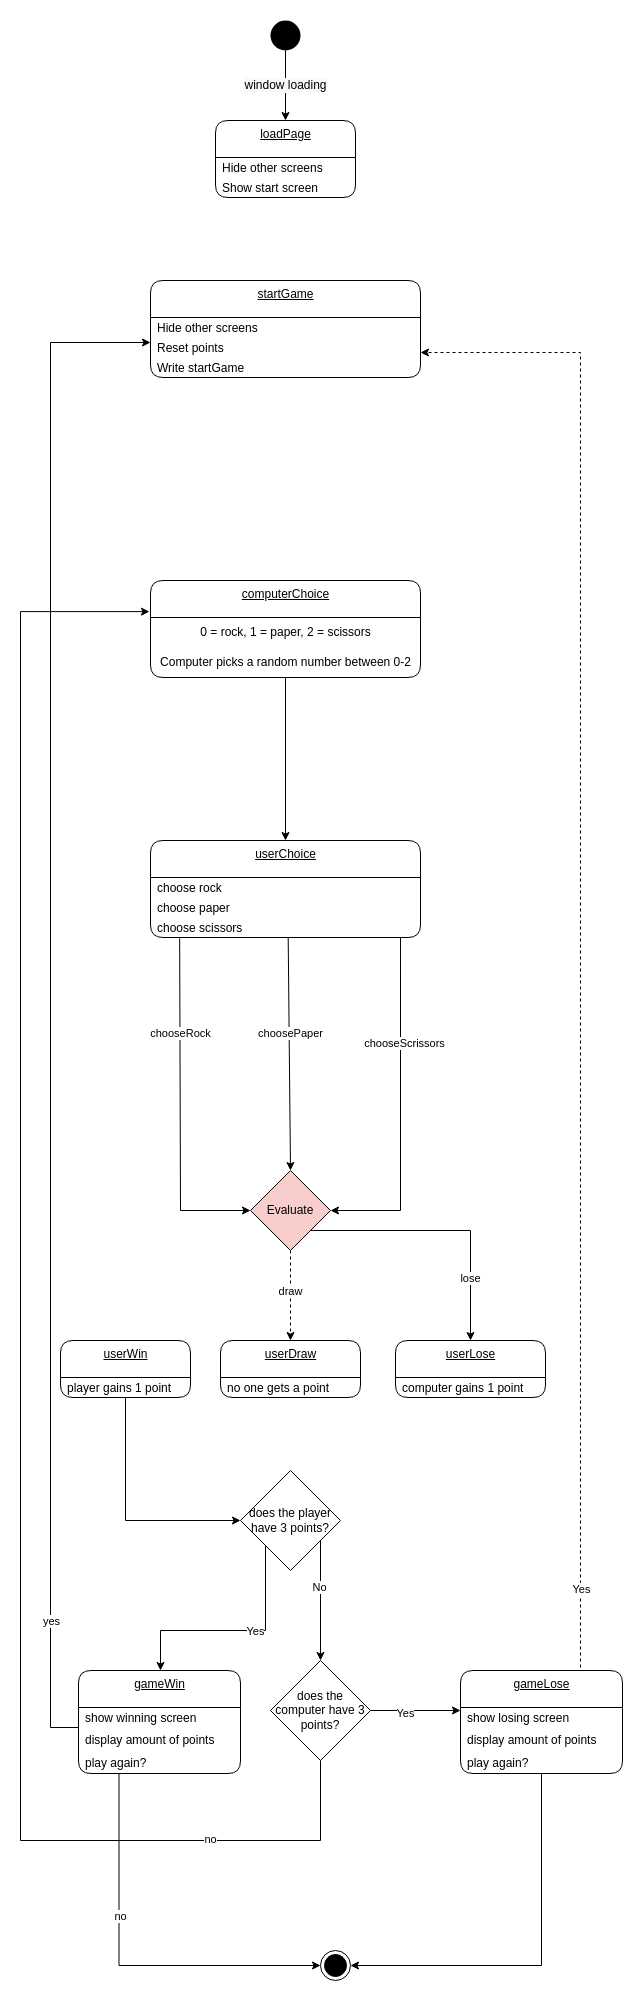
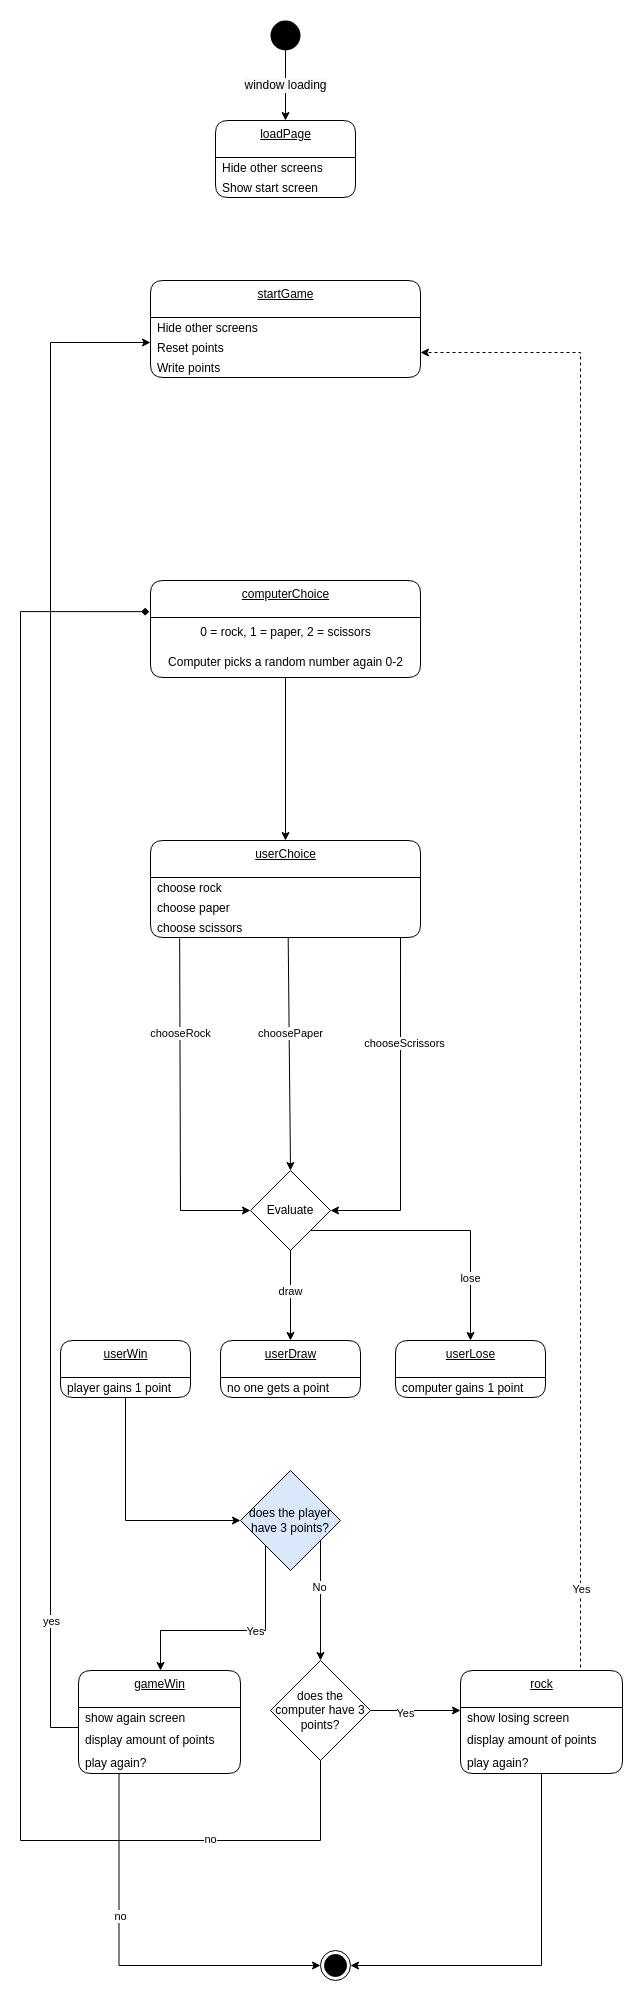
(204, 368) -> (193, 368)
(141, 612) -> (140, 612)
(286, 663) -> (286, 663)
(291, 1211) -> (291, 1211)
(291, 1315) -> (291, 1315)
(291, 1521) -> (291, 1521)
(542, 1685) -> (542, 1685)
(143, 1718) -> (137, 1718)
